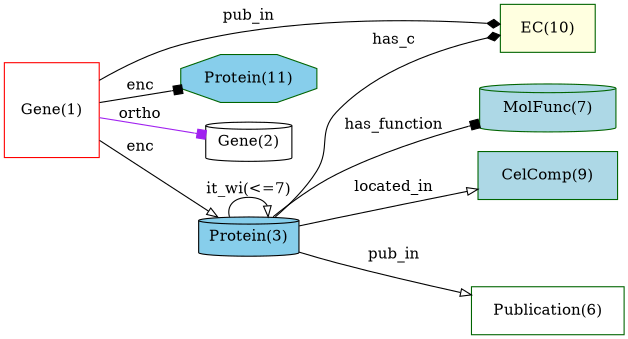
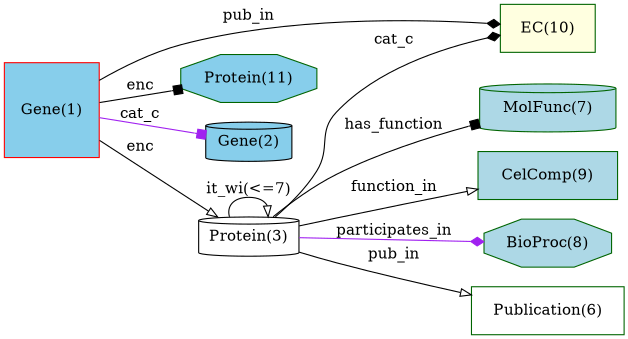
(394, 40) -> (394, 40)
(52, 110) -> (52, 110)
(140, 114) -> (140, 114)
(249, 142) -> (249, 142)
(394, 187) -> (394, 187)
(249, 237) -> (249, 237)
none -> (548, 243)
